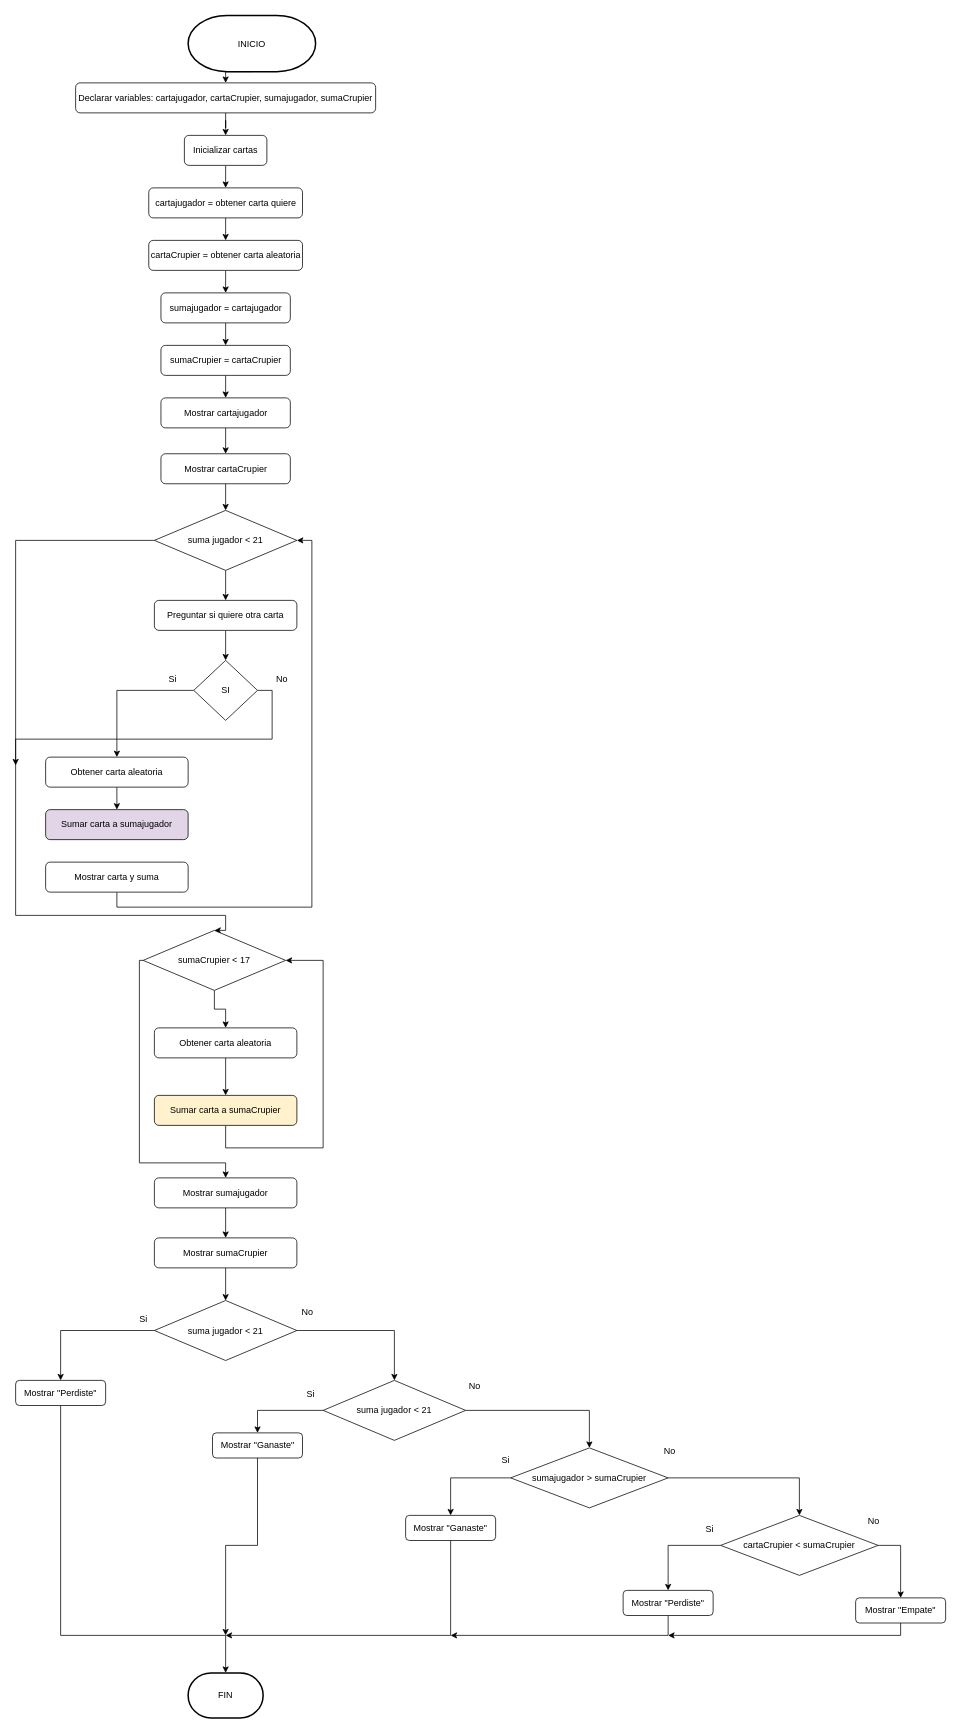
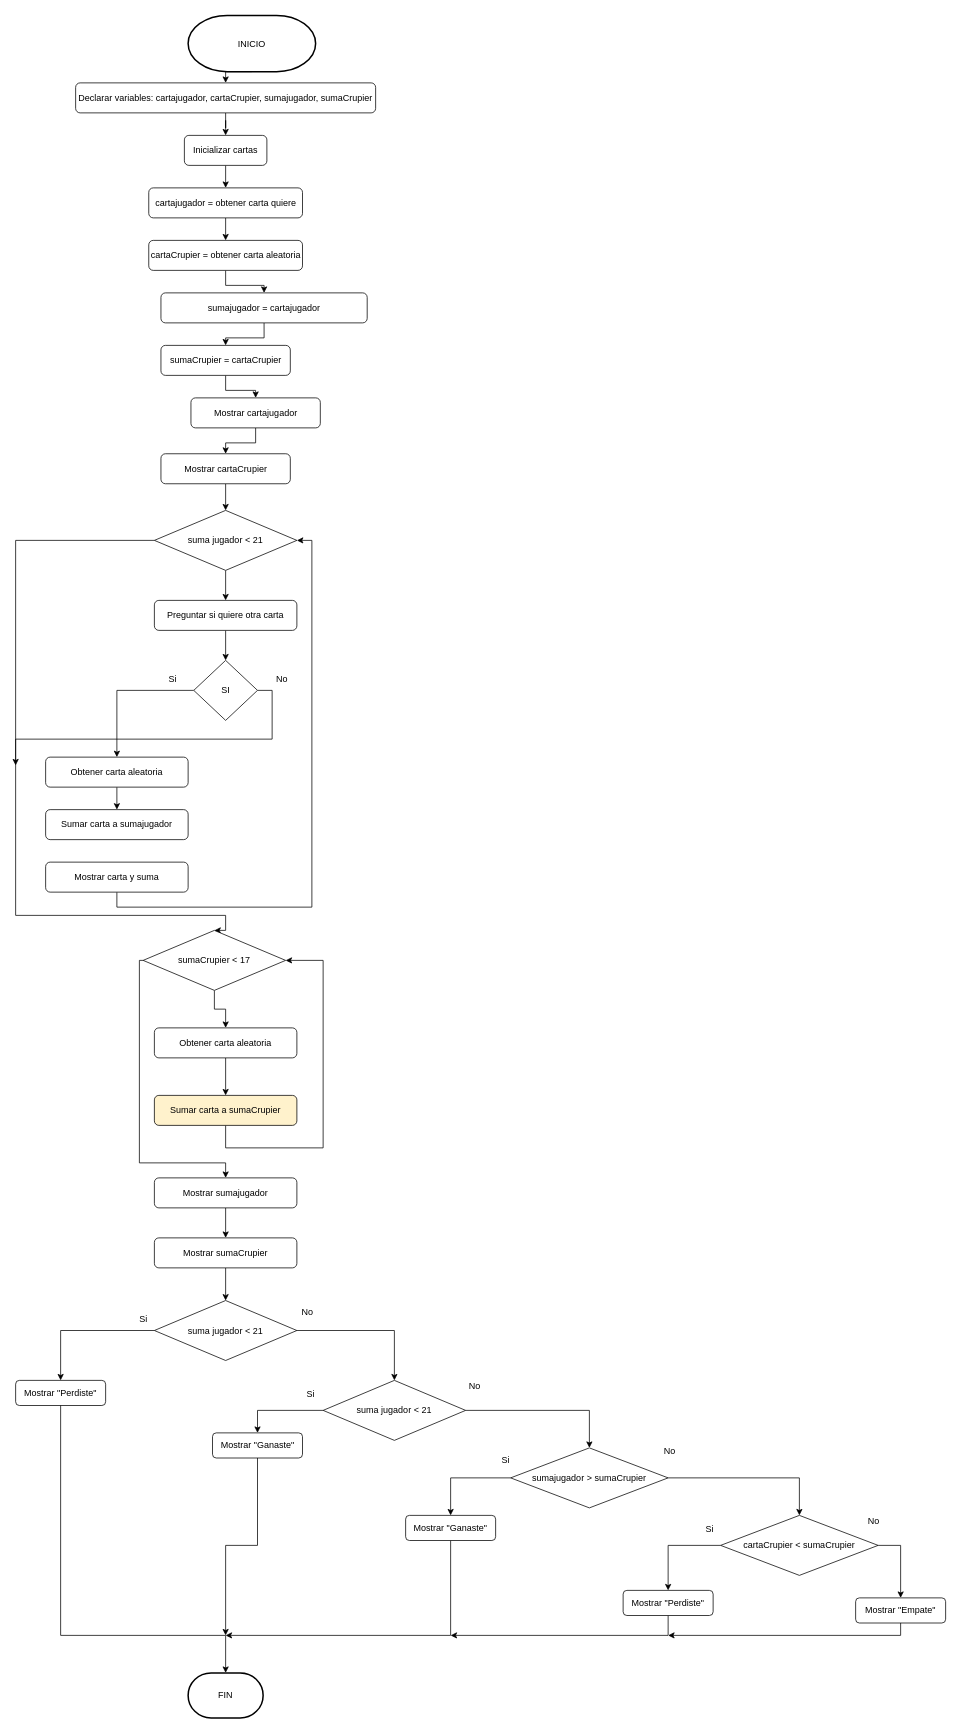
(225, 308) -> (264, 308)
(225, 413) -> (255, 413)
(117, 825) -> (117, 825)
